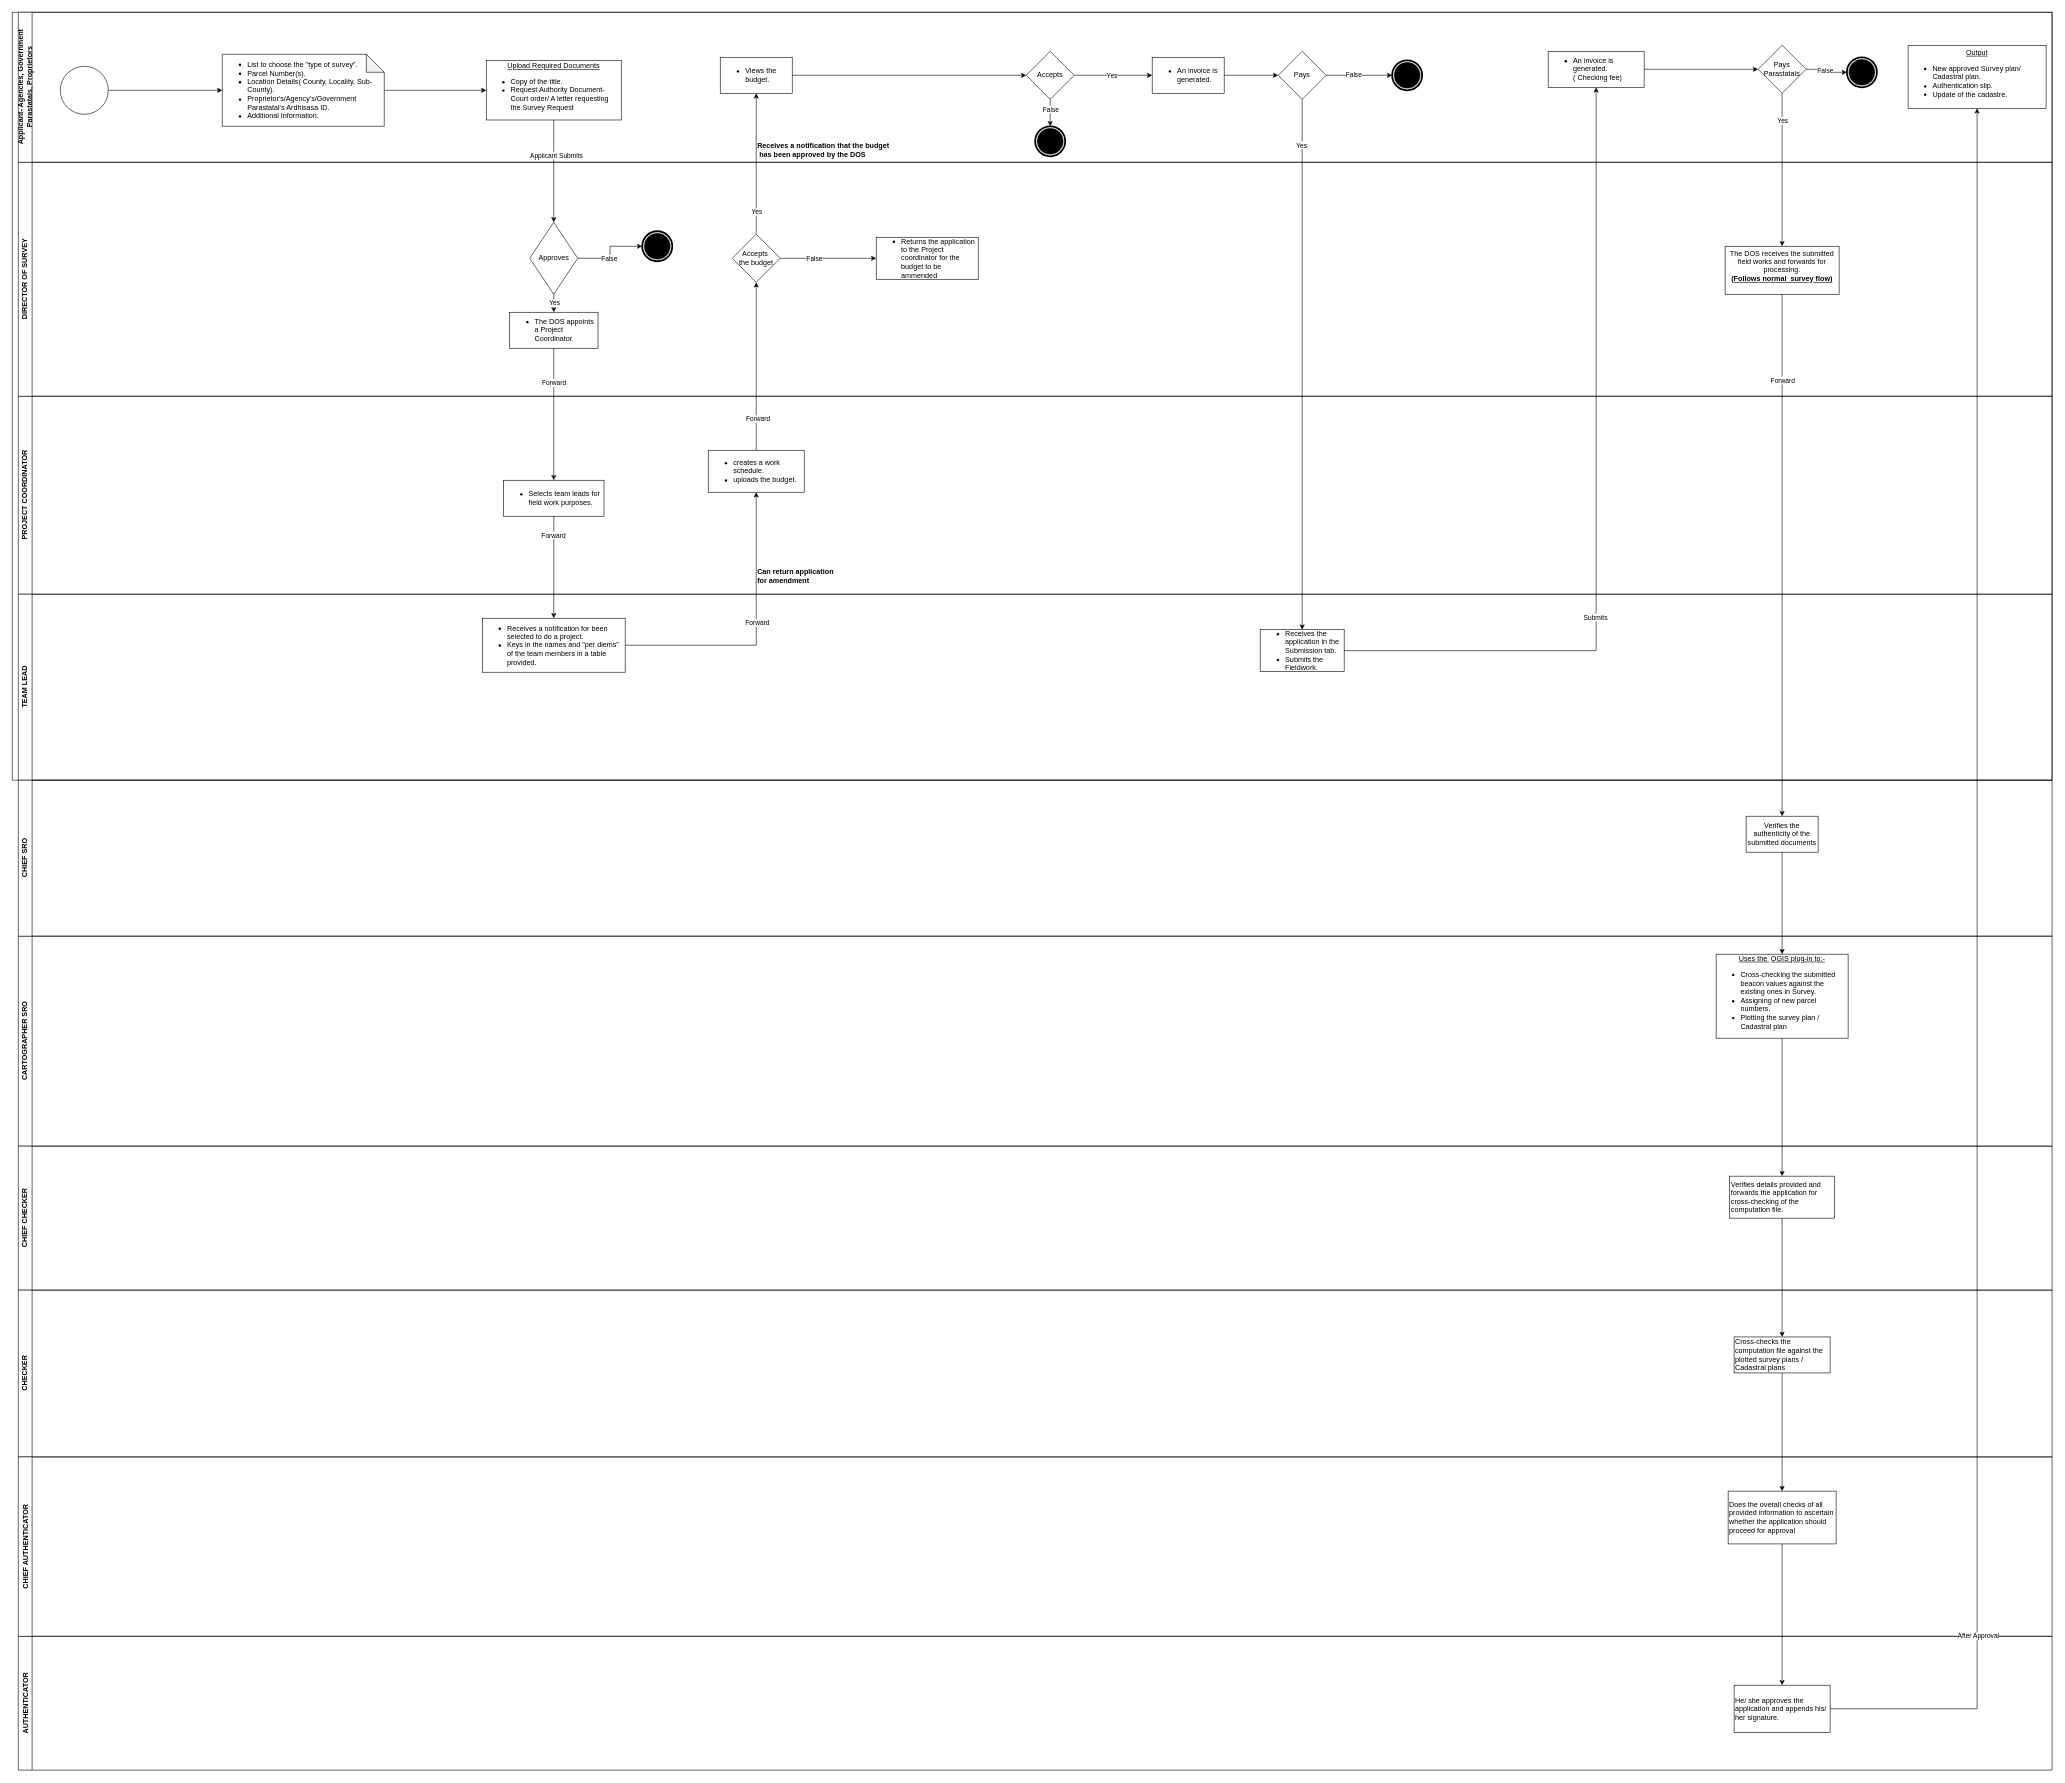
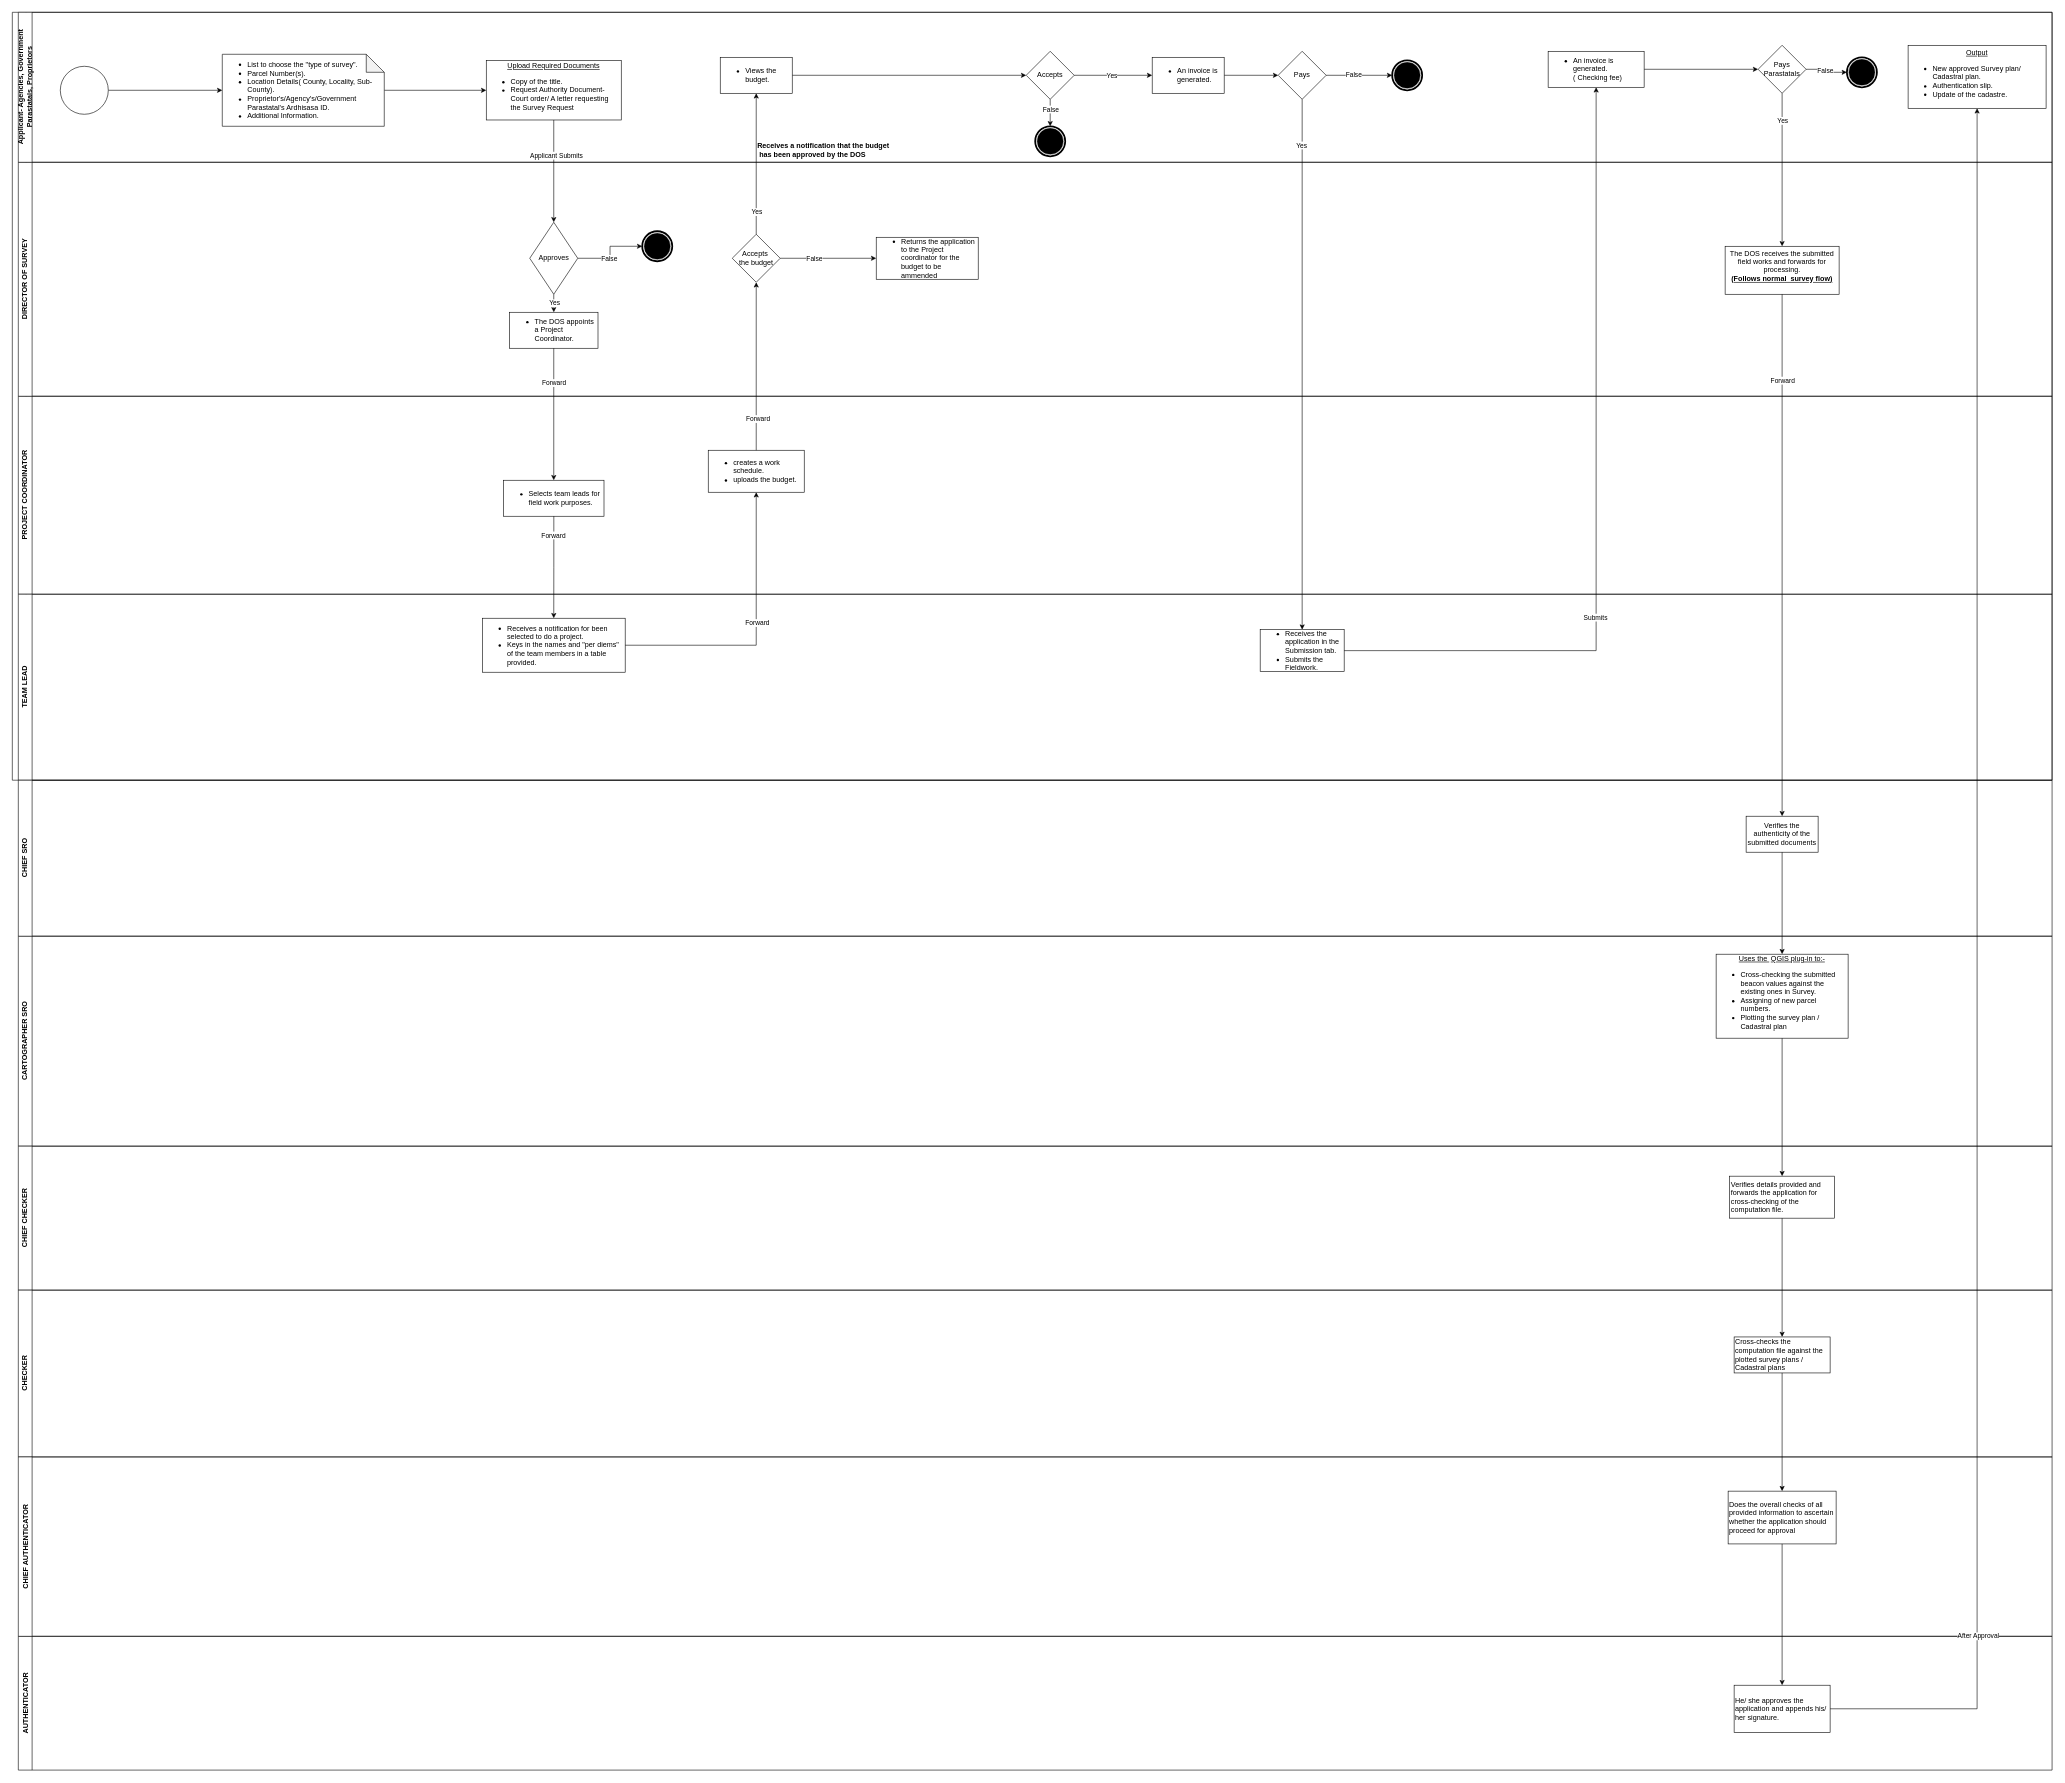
(801, 576) -> none
